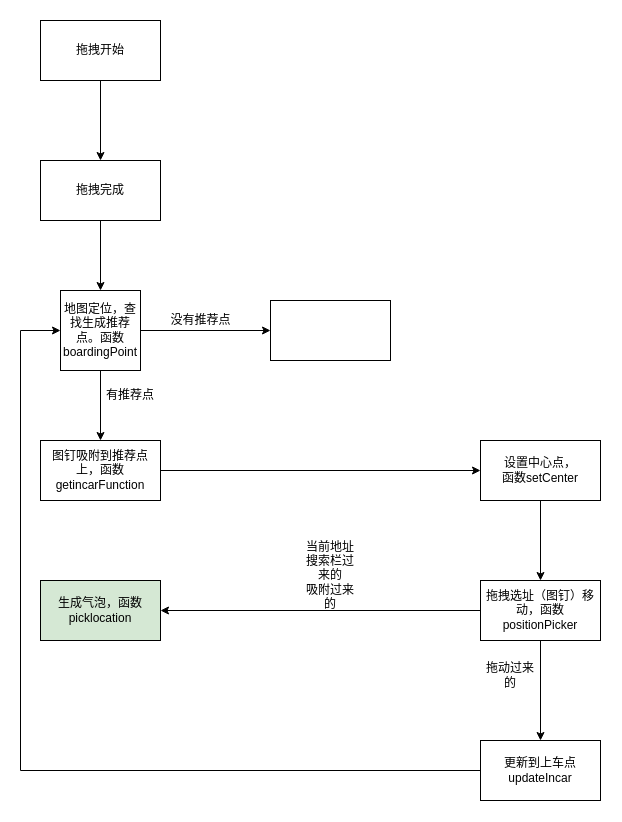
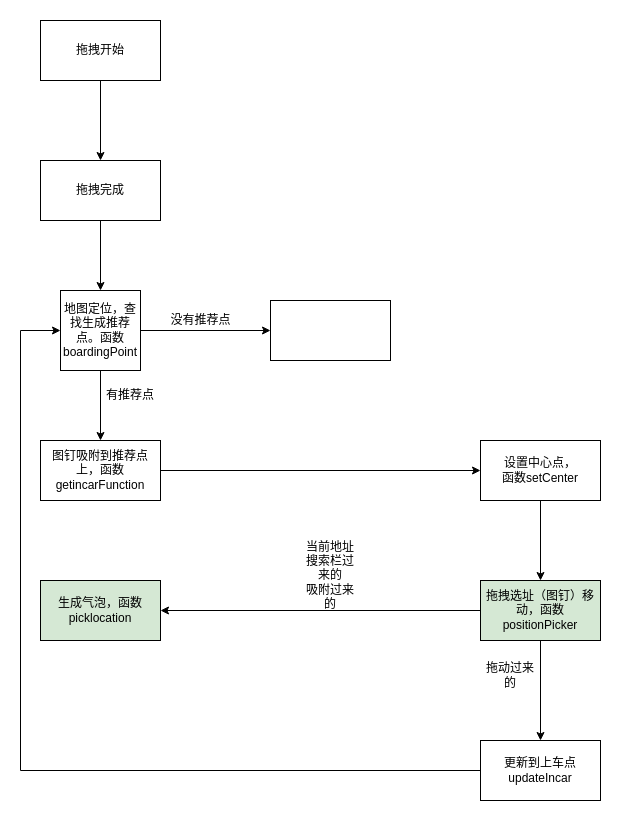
(541, 611) -> (541, 611)
